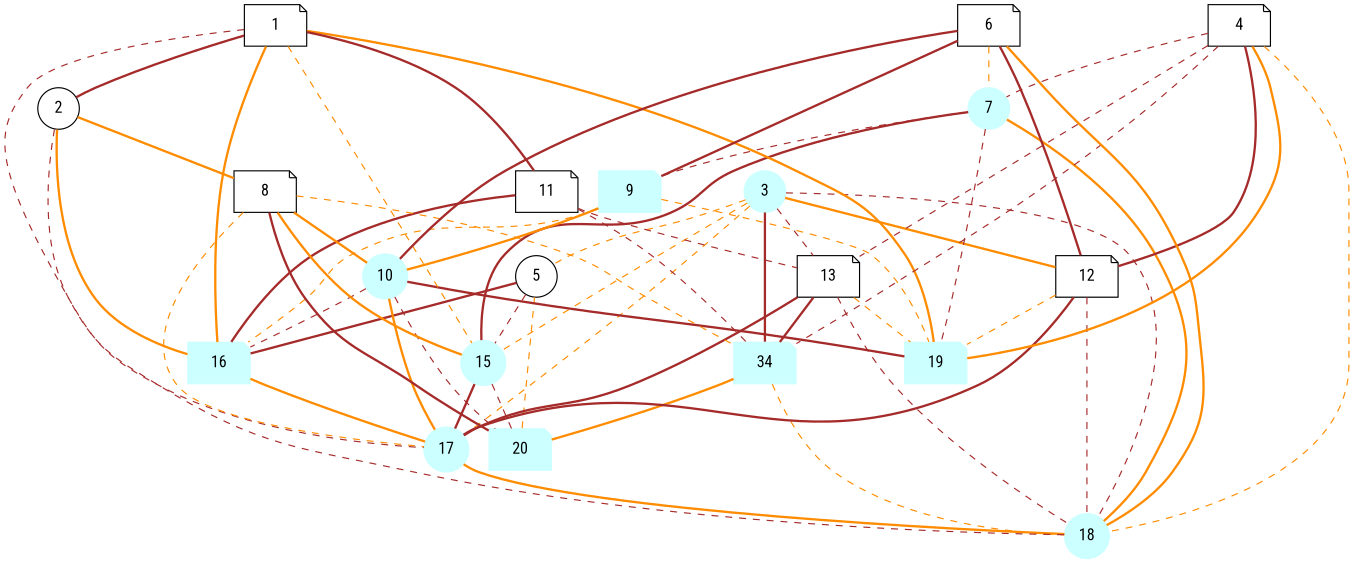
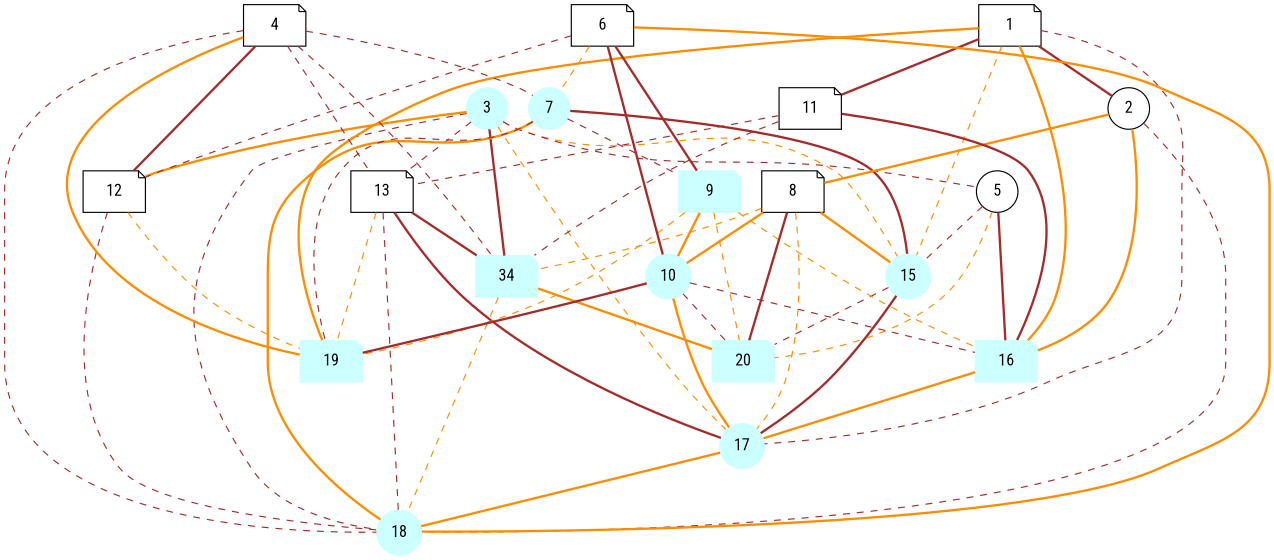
(1046, 155) -> (368, 99)
(663, 226) -> (738, 162)
none -> (727, 276)
(1349, 349) -> (5, 346)
(803, 420) -> none
